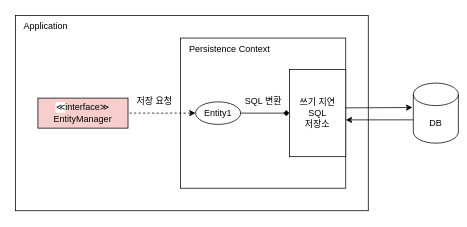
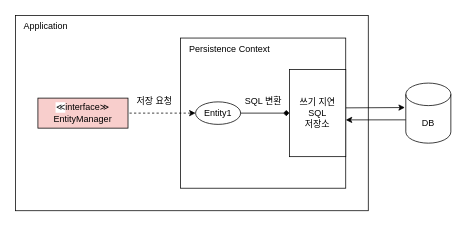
(435, 113) -> (428, 113)
